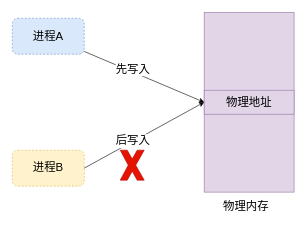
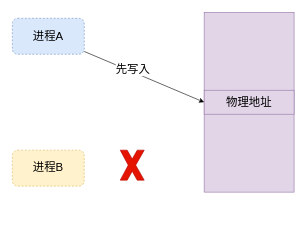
(162, 125) -> none
(246, 207) -> none
